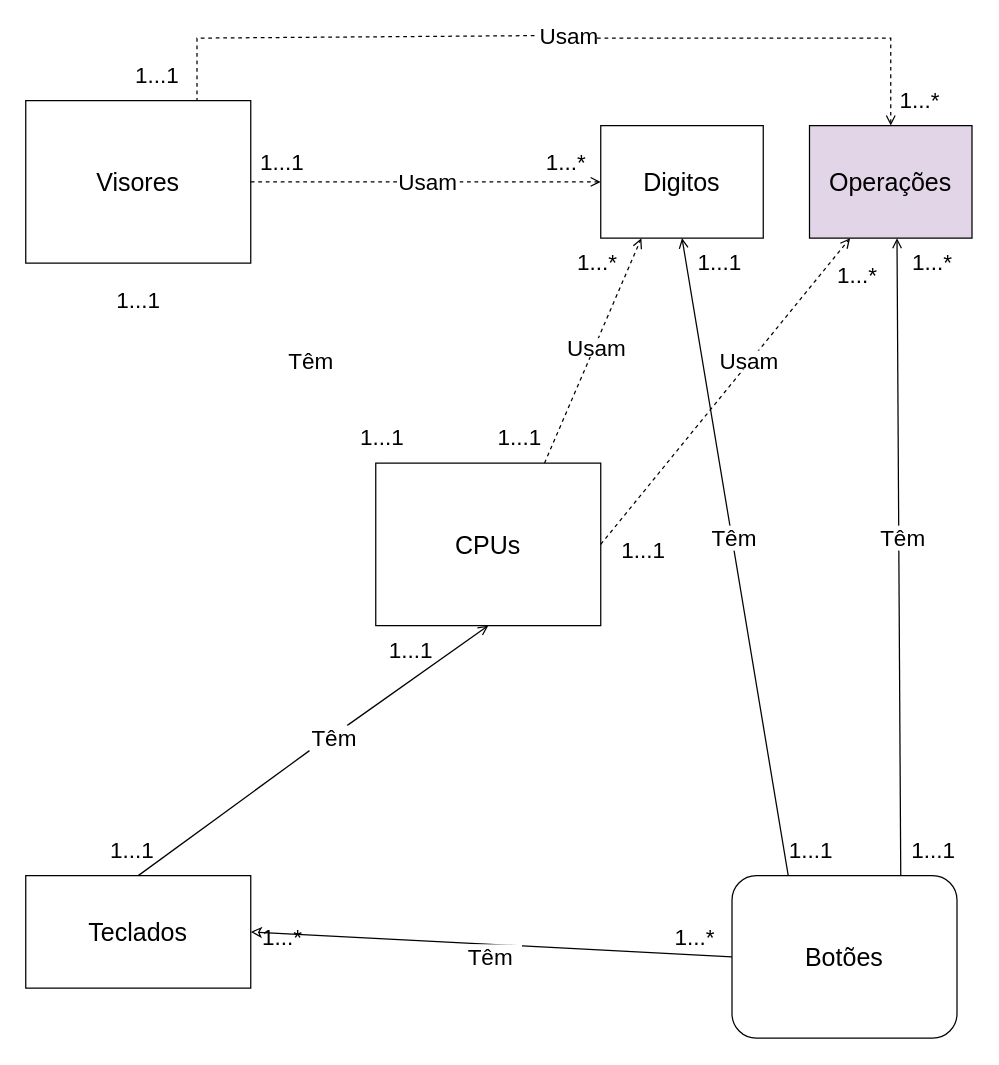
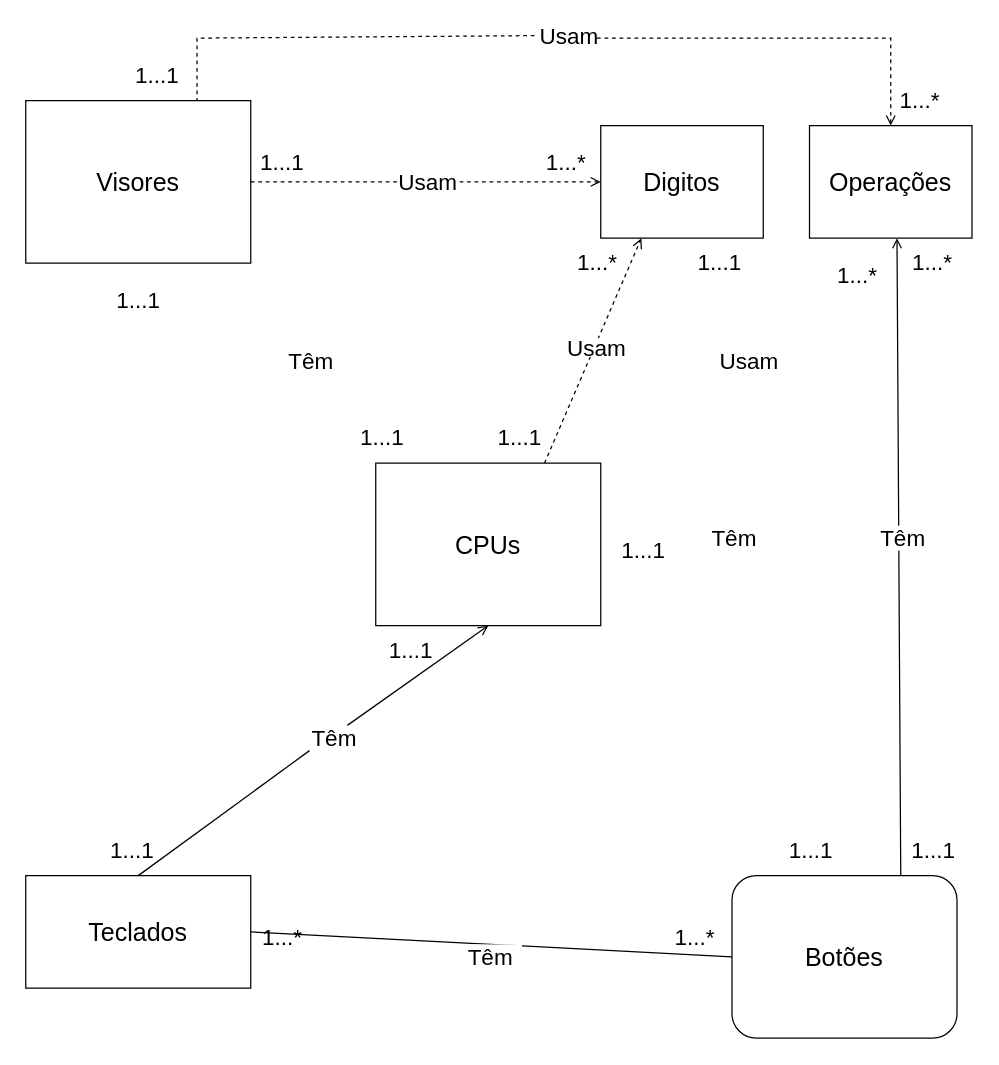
(891, 182) -> (891, 182)
(673, 456) -> none
(761, 713) -> none
(260, 932) -> (257, 932)
